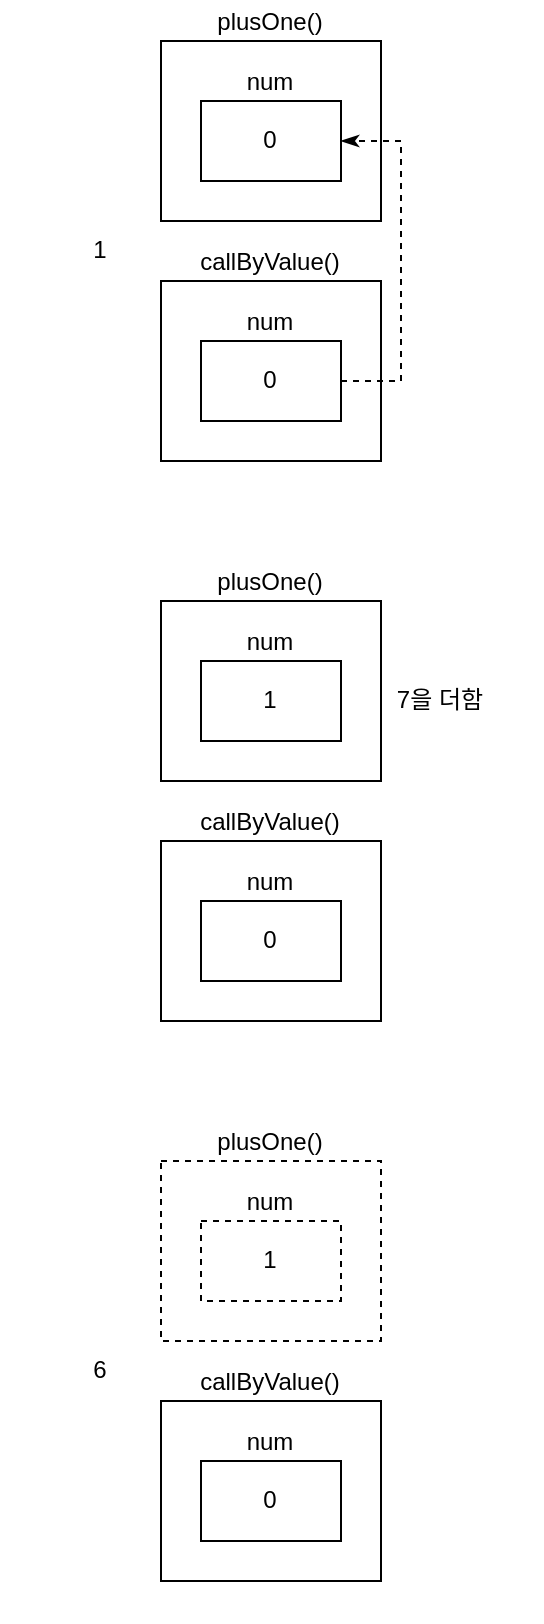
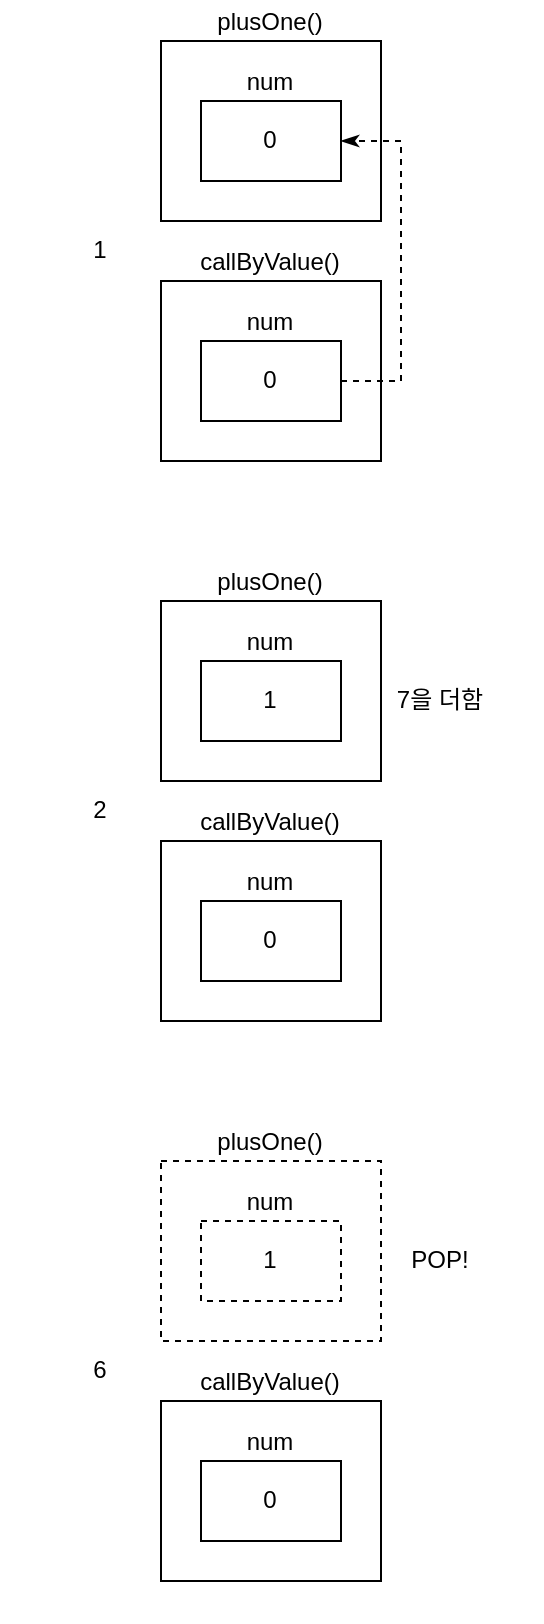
none -> (101, 811)
none -> (441, 1261)
